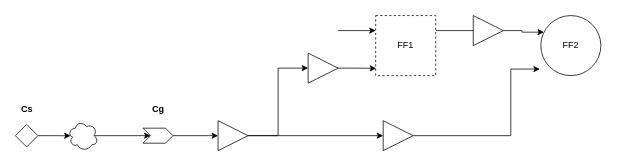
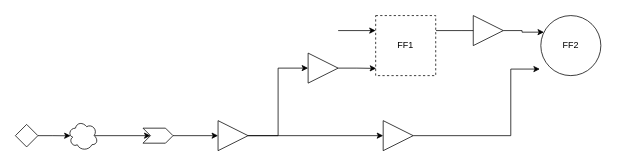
(27, 109) -> none
(158, 109) -> none
